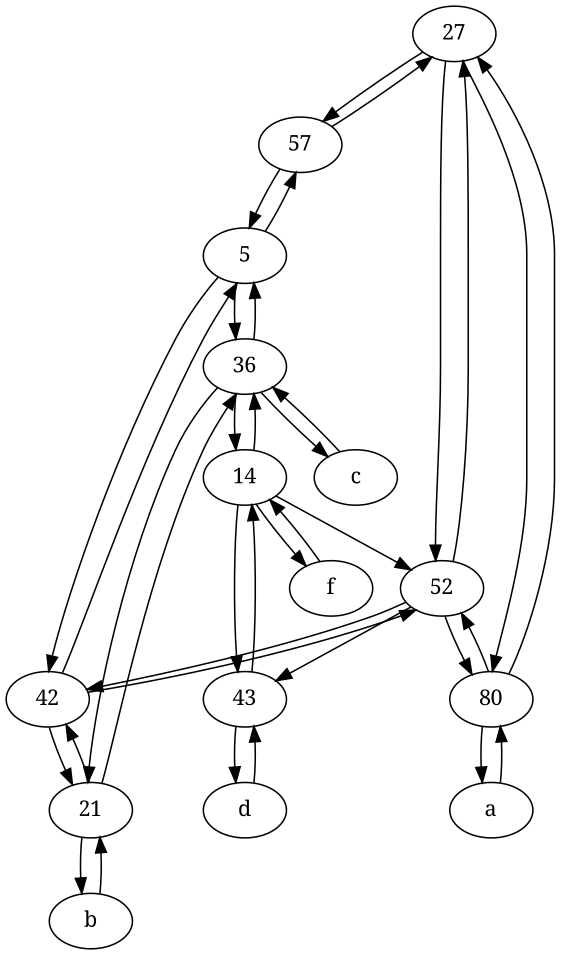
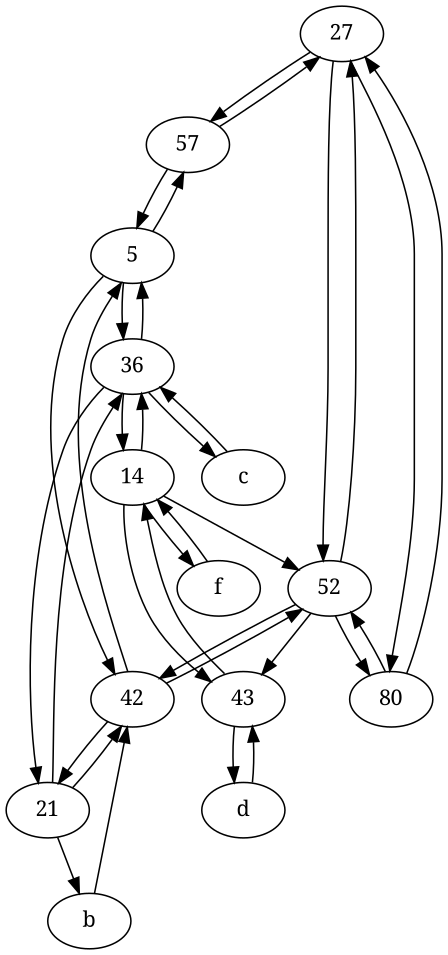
(491, 810) -> none
(101, 873) -> (109, 818)
